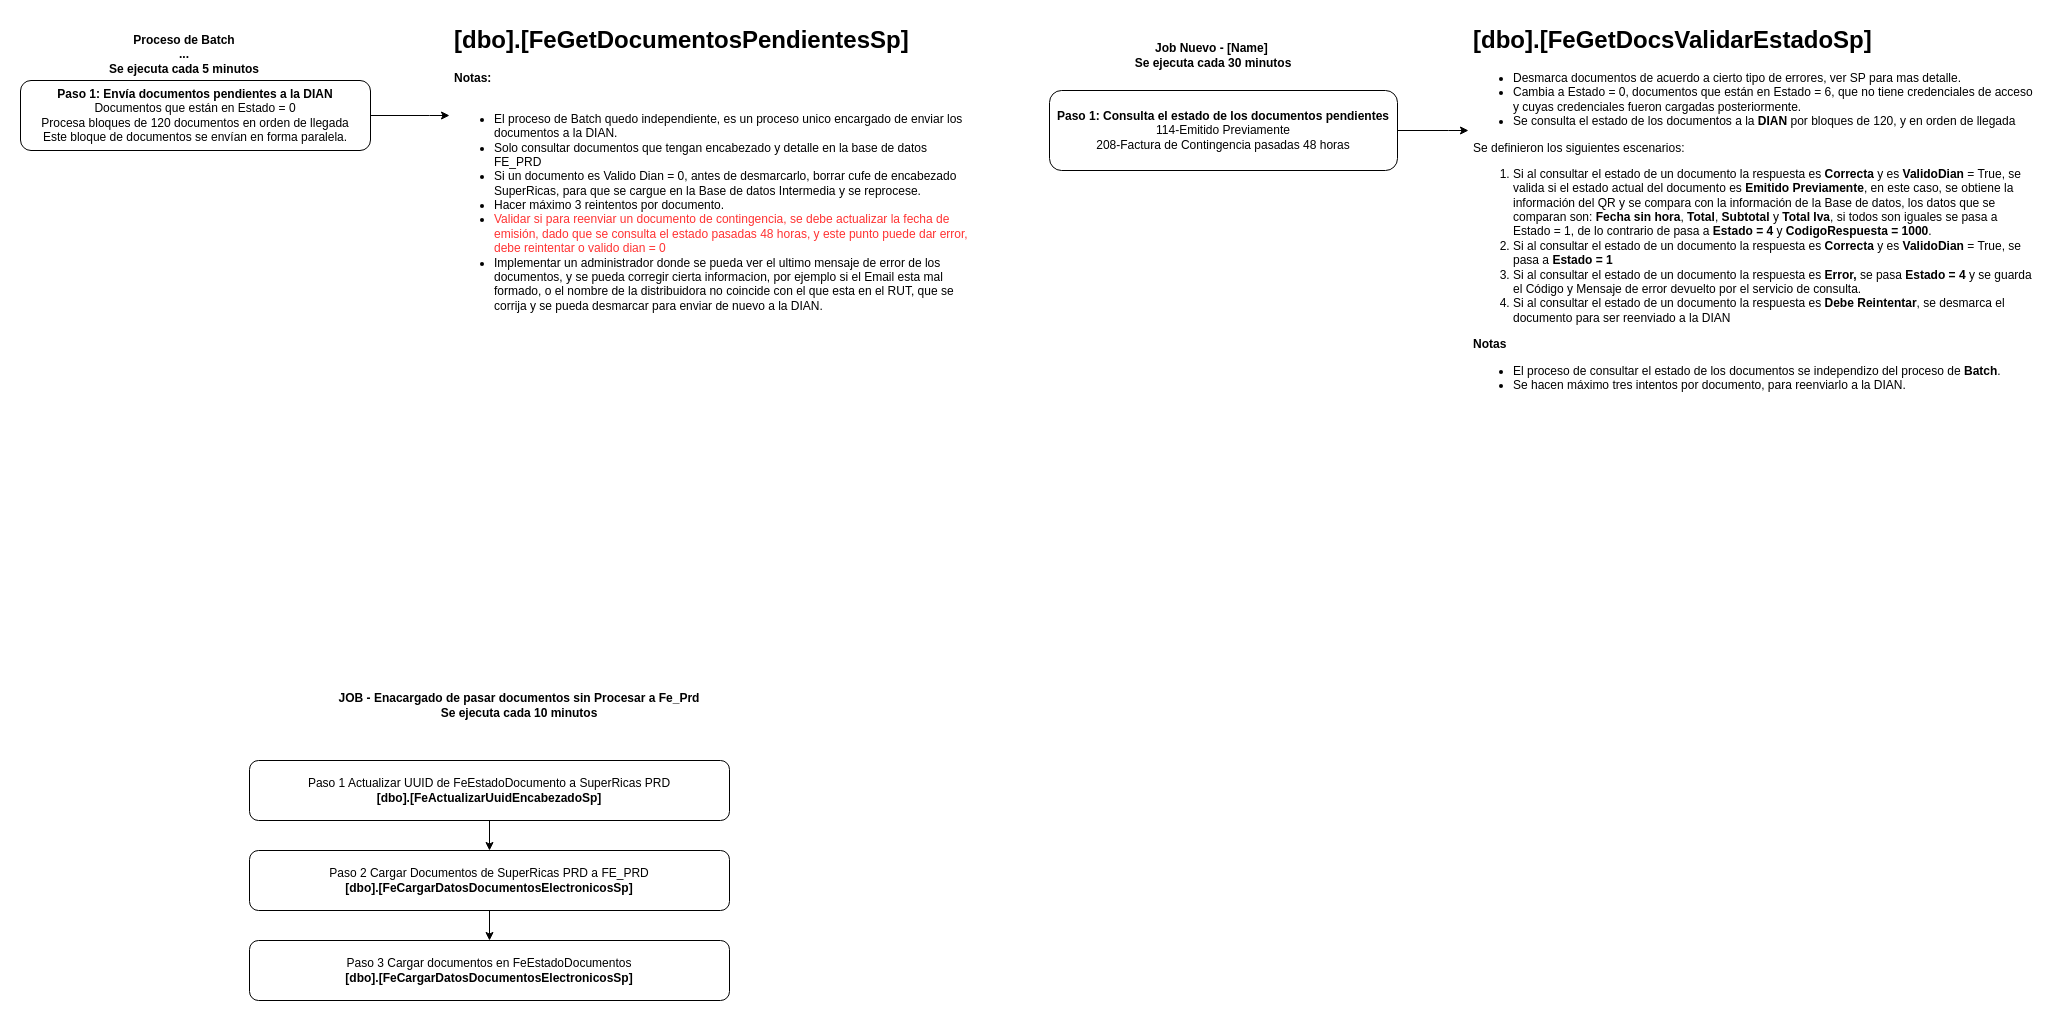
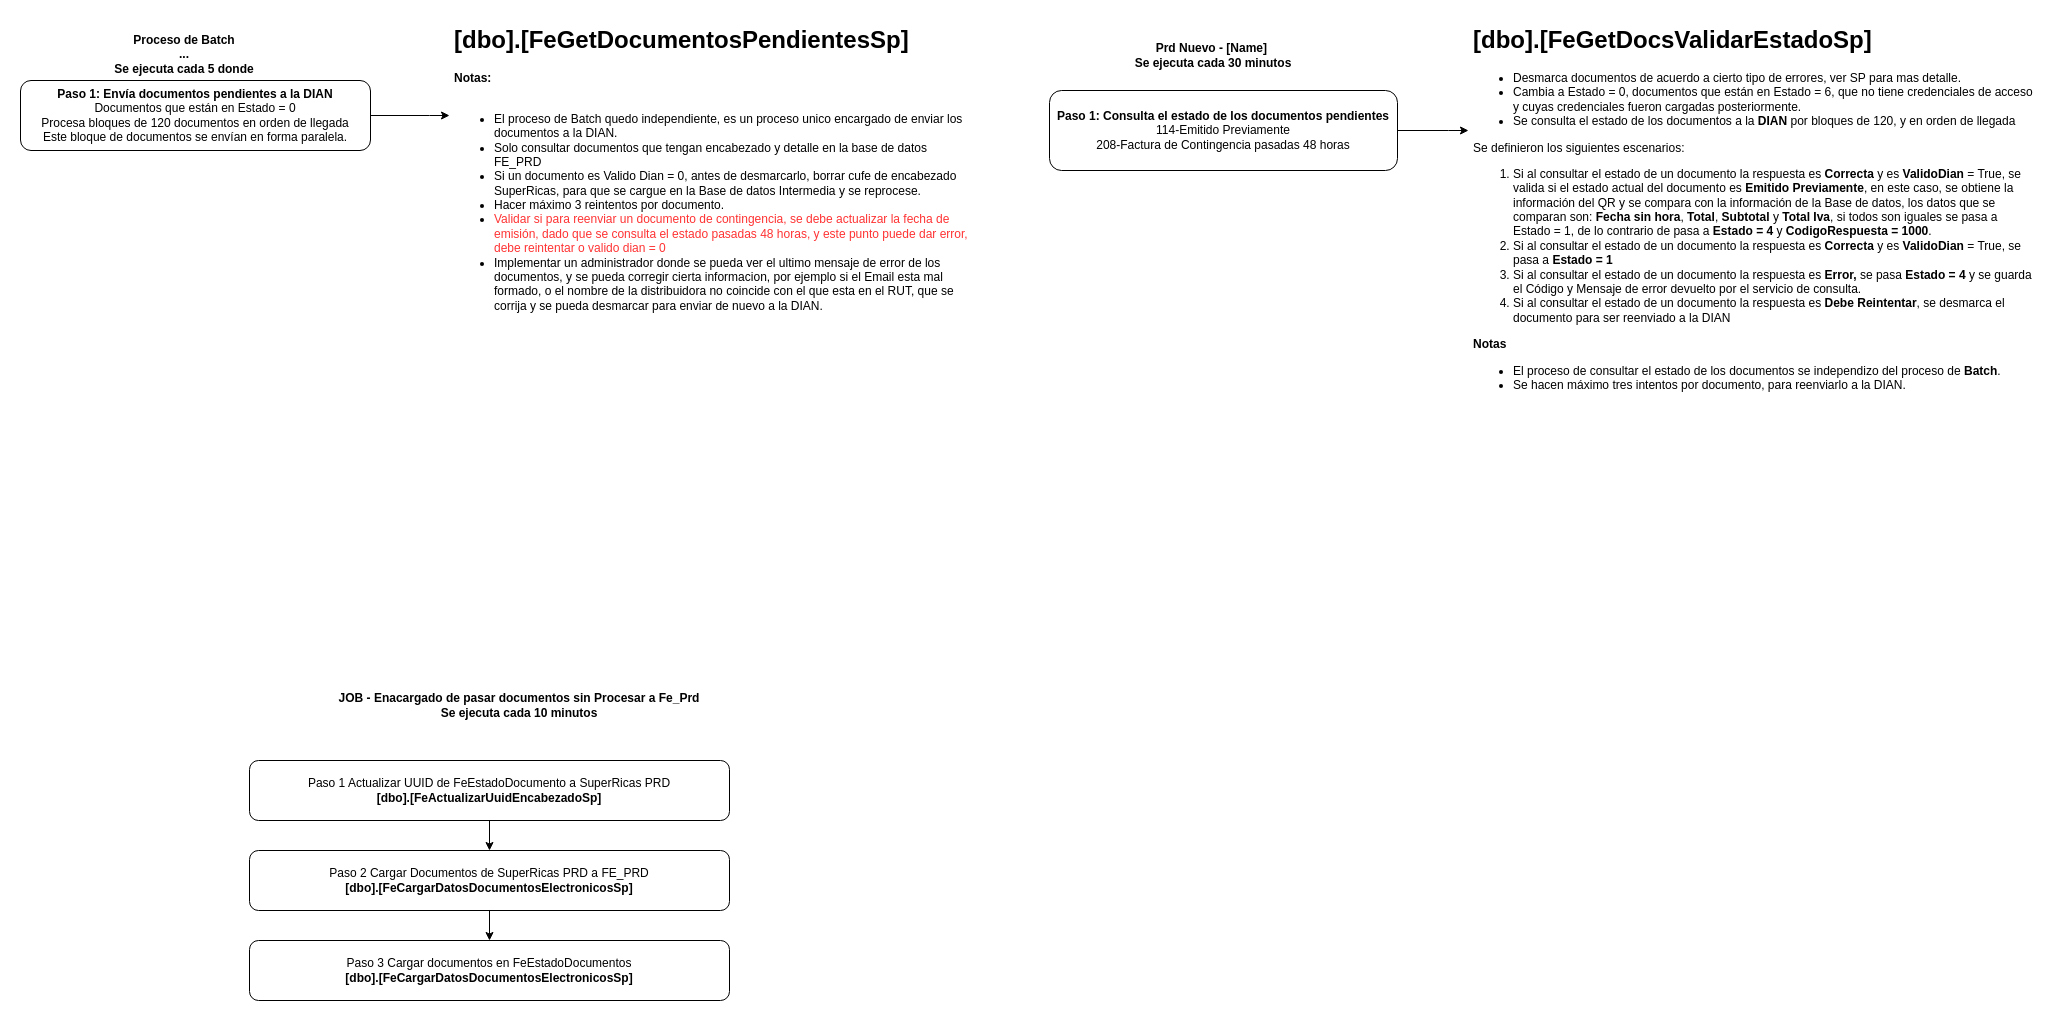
(185, 55) -> (185, 55)
(1214, 56) -> (1214, 56)
